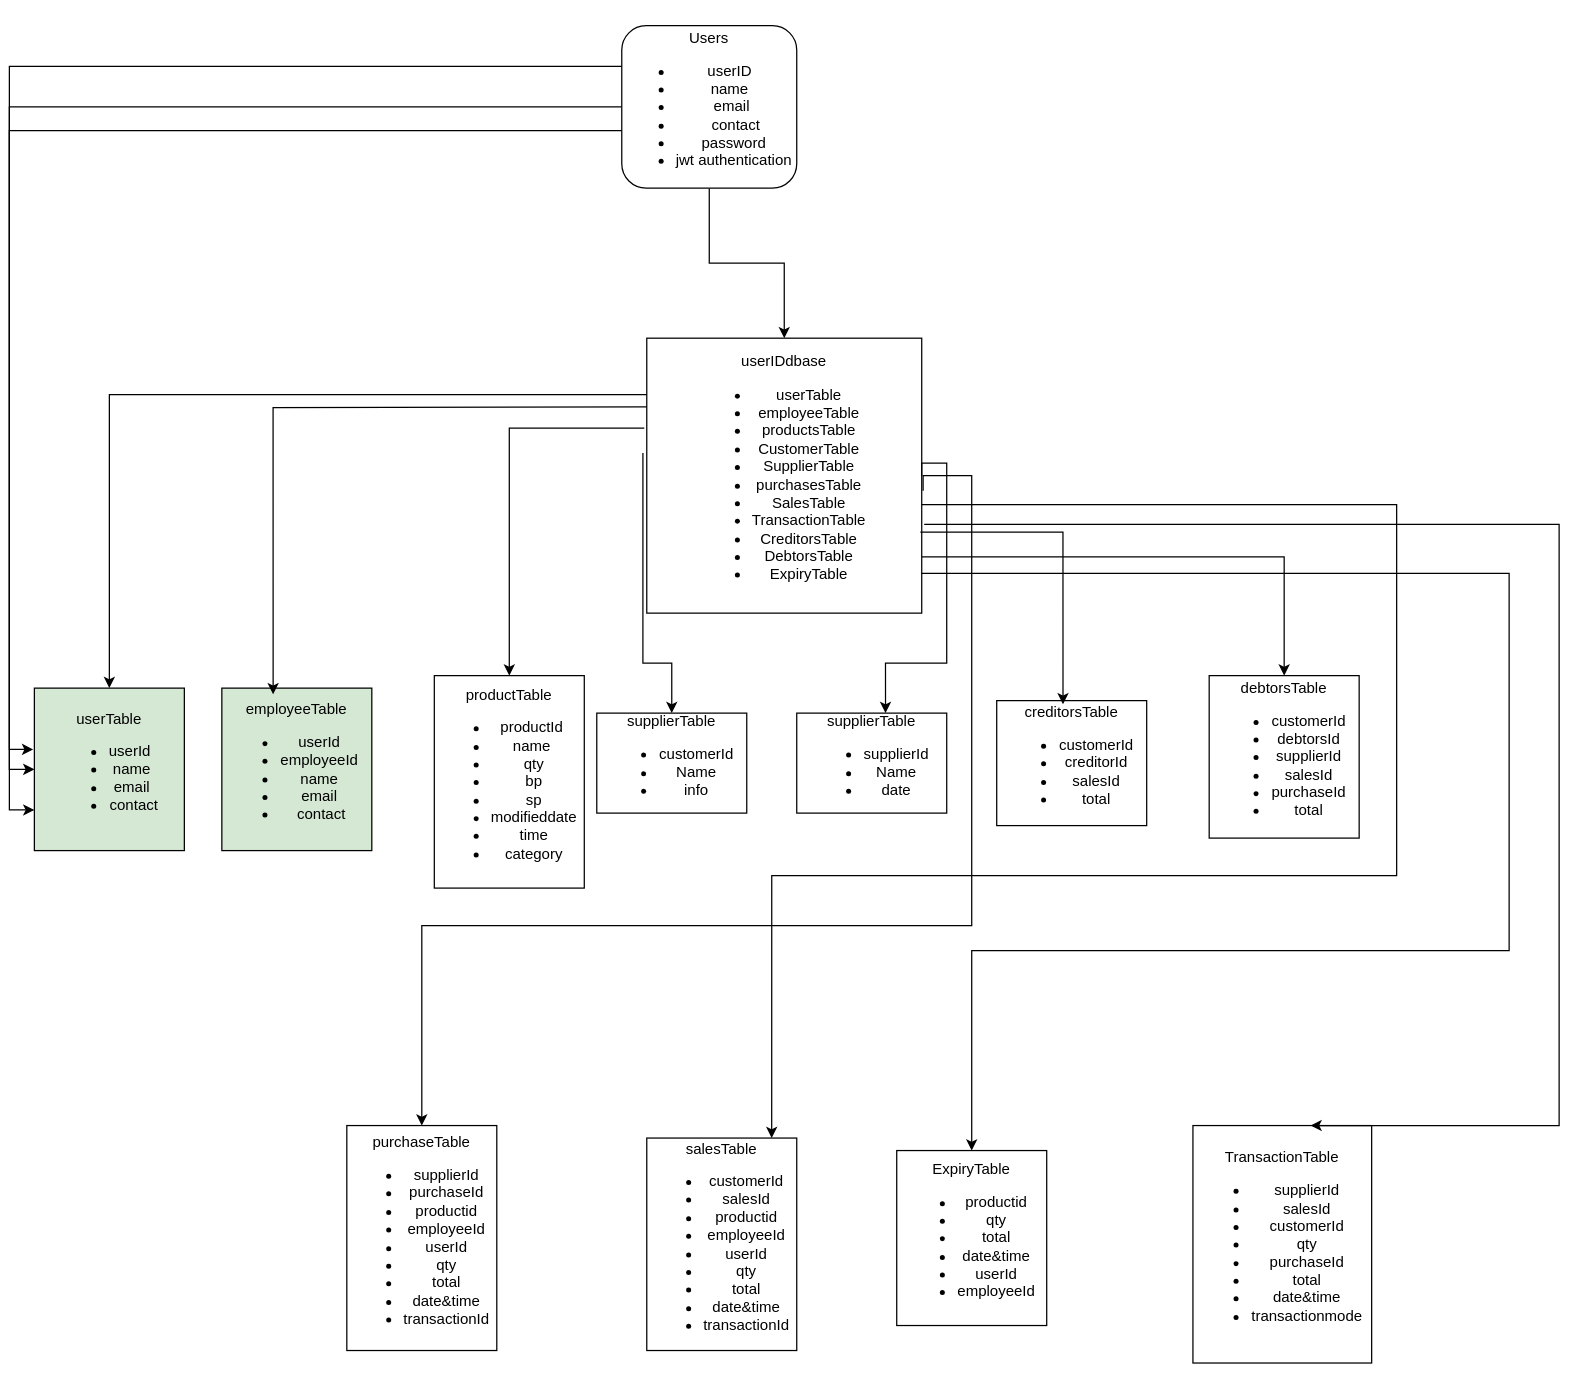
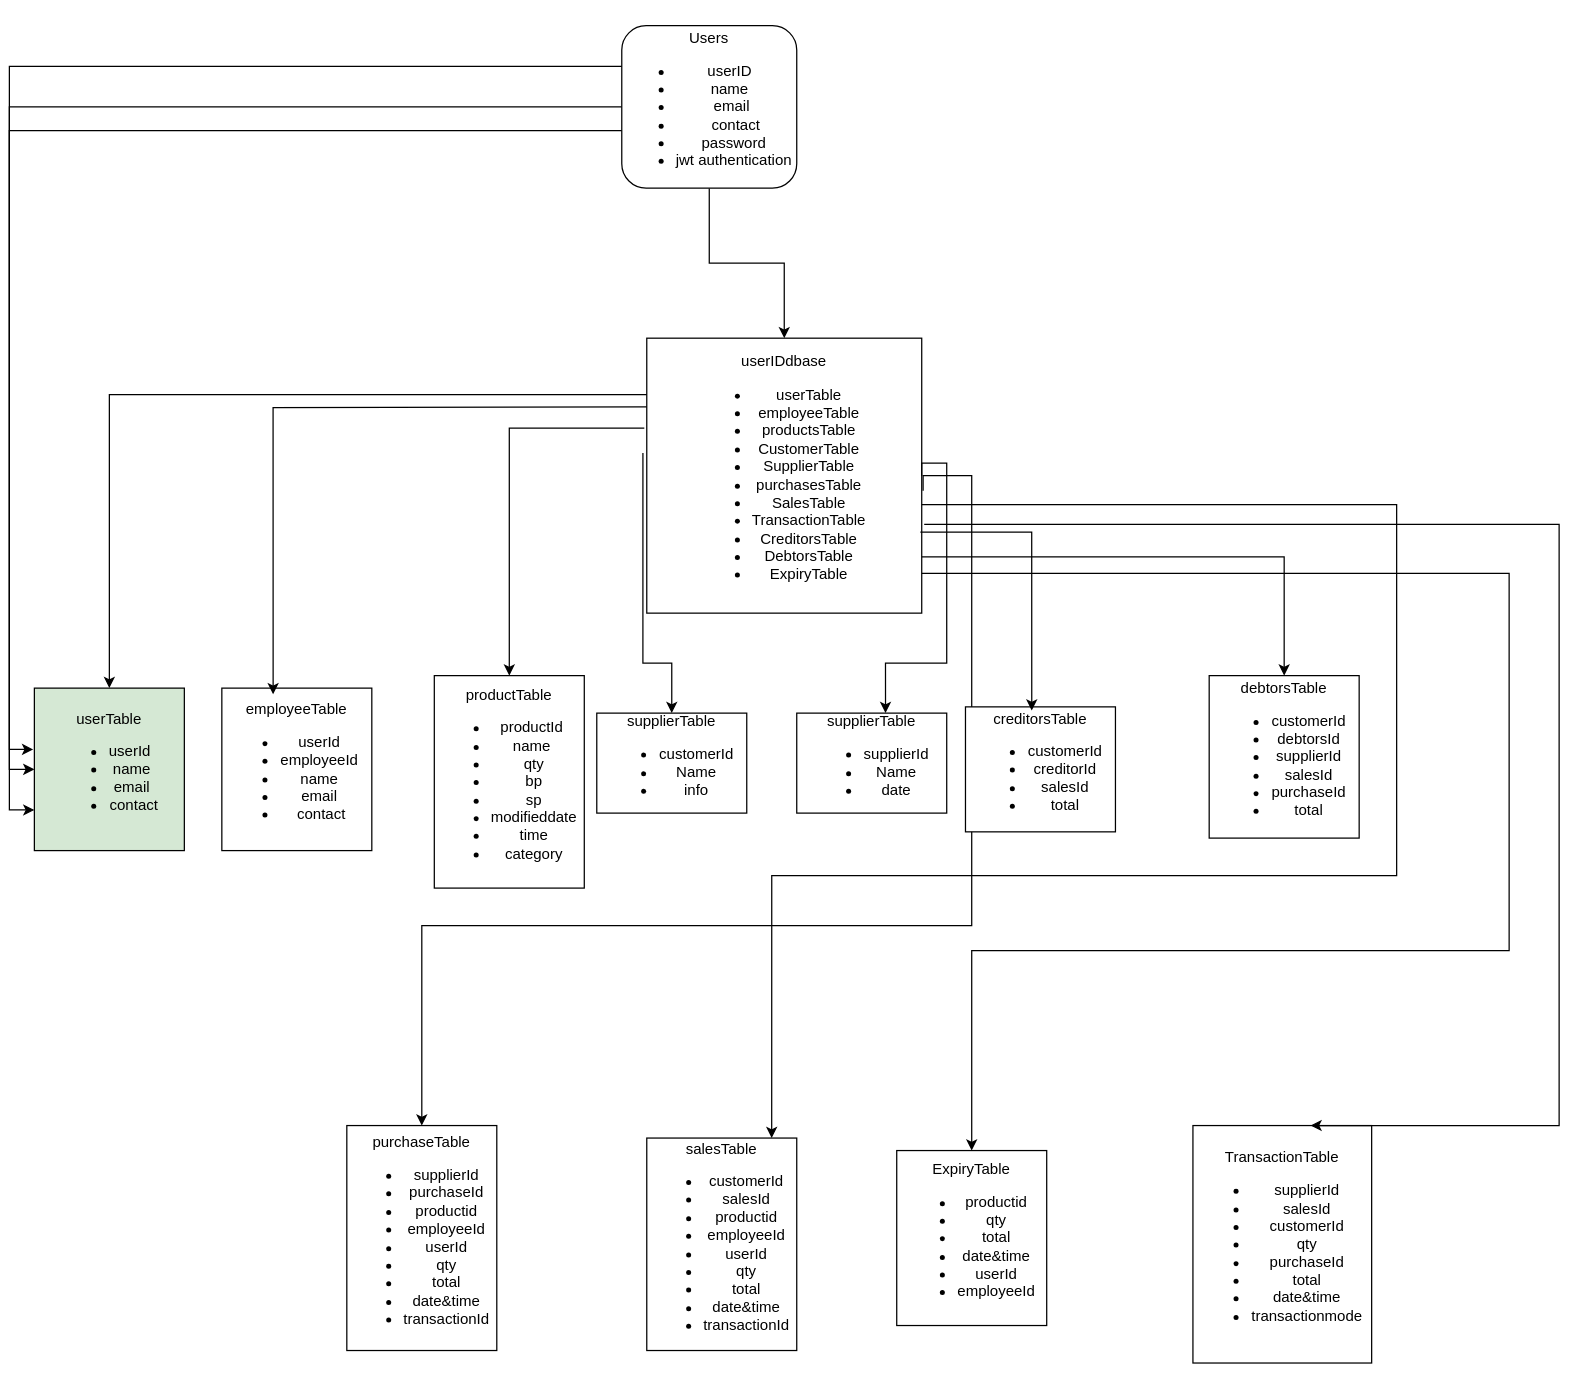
(1072, 763) -> (1041, 769)
(297, 769) -> (297, 769)
